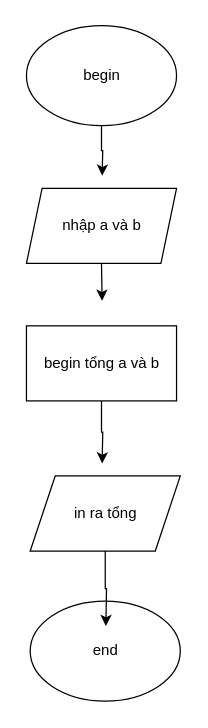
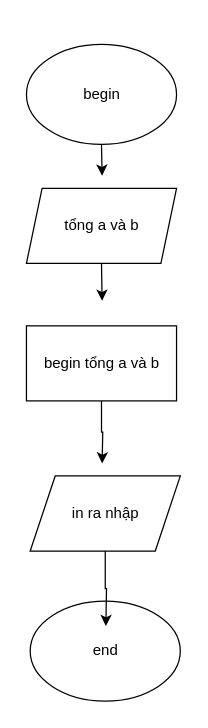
(101, 76) -> (101, 94)
(102, 226) -> (102, 226)
(106, 513) -> (106, 513)
